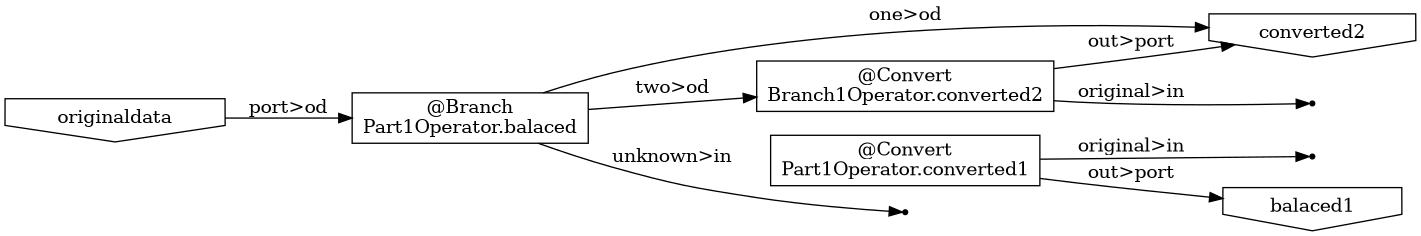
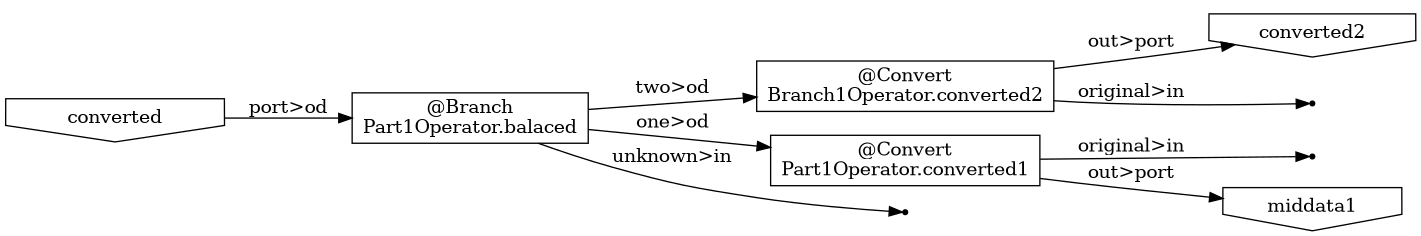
(866, 35) -> (673, 138)
(115, 118) -> (115, 118)
(1312, 207) -> (1312, 207)
